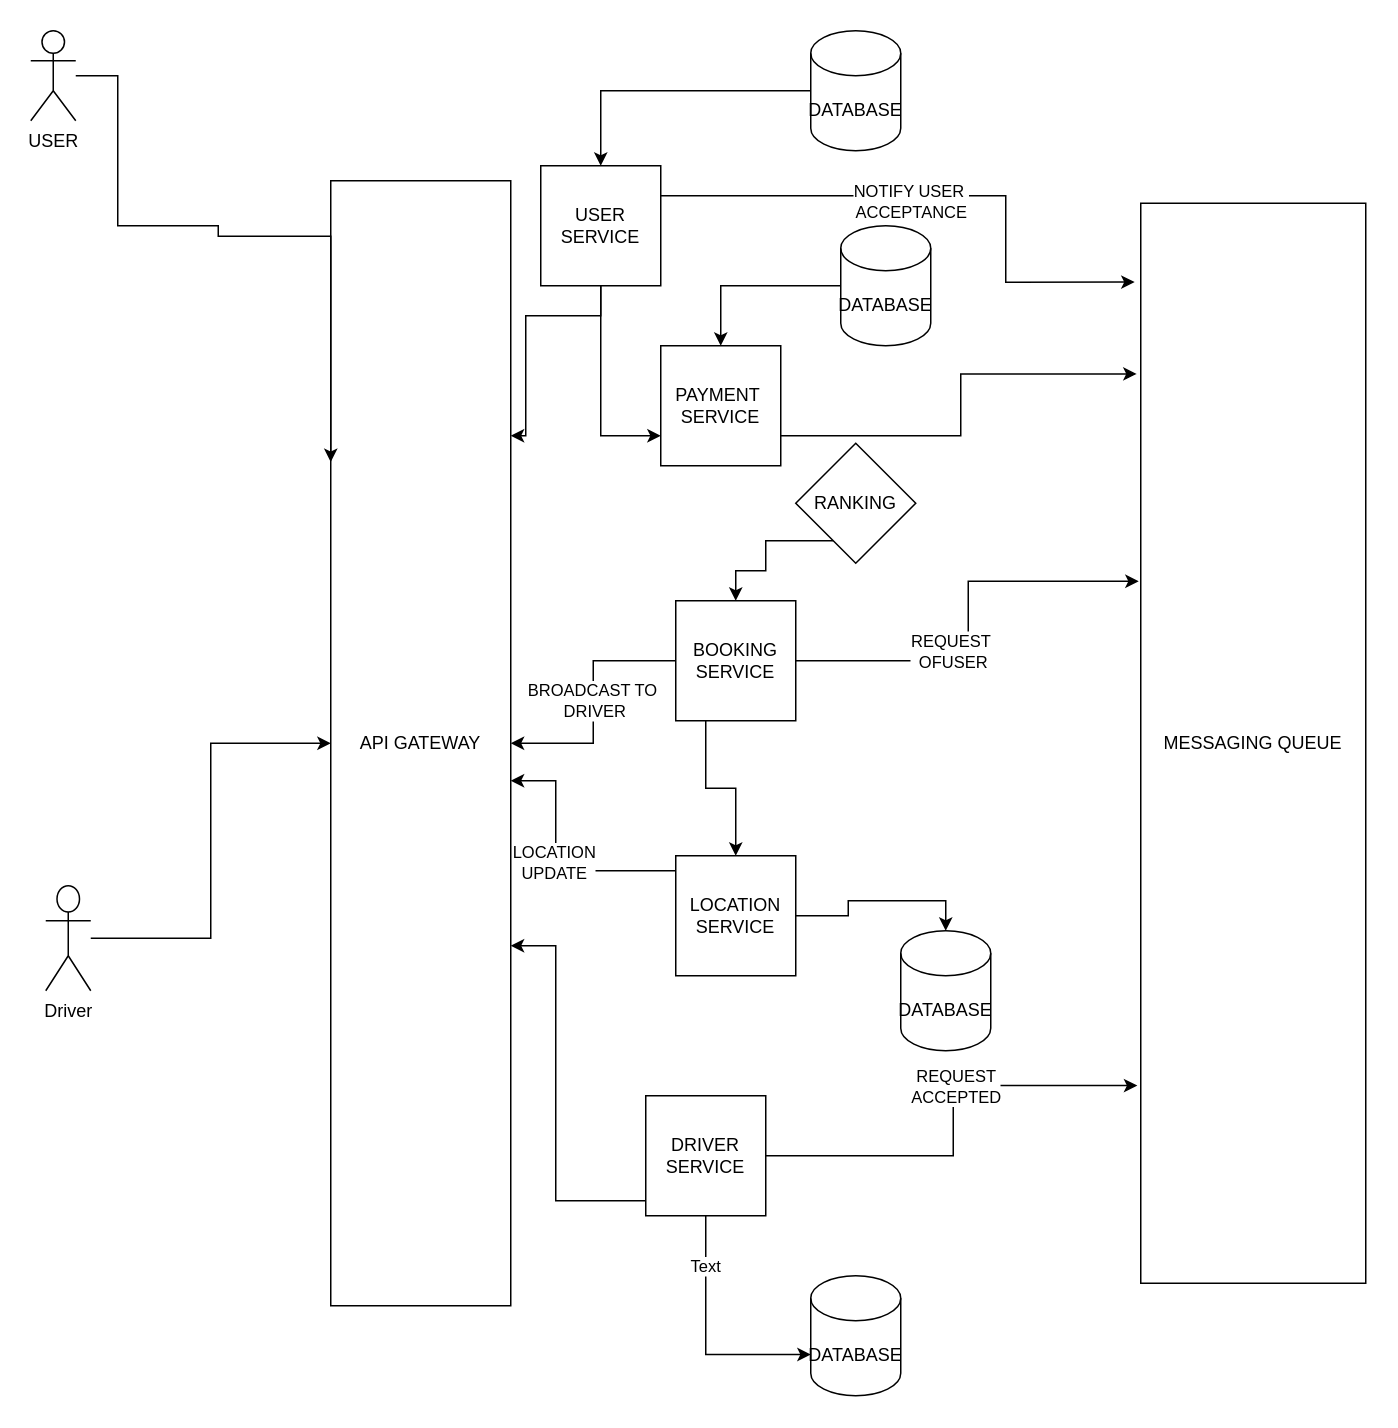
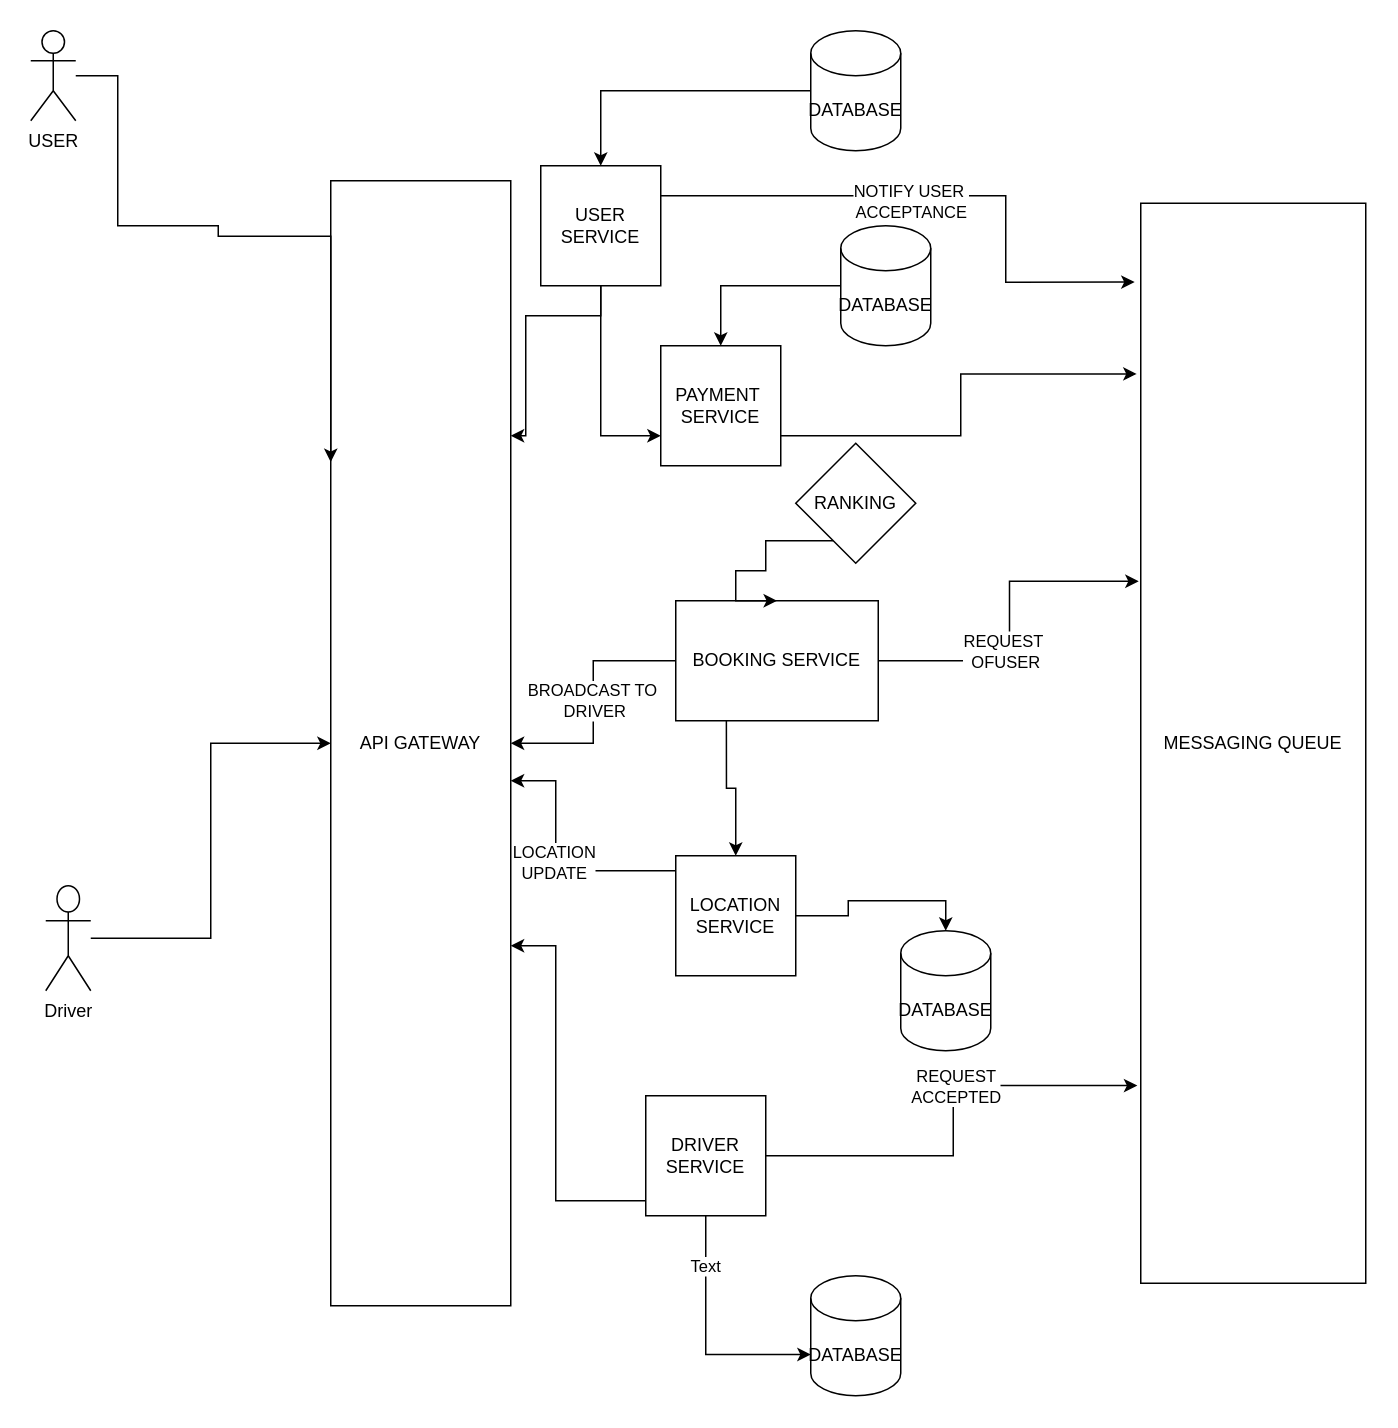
(736, 661) -> (777, 661)
